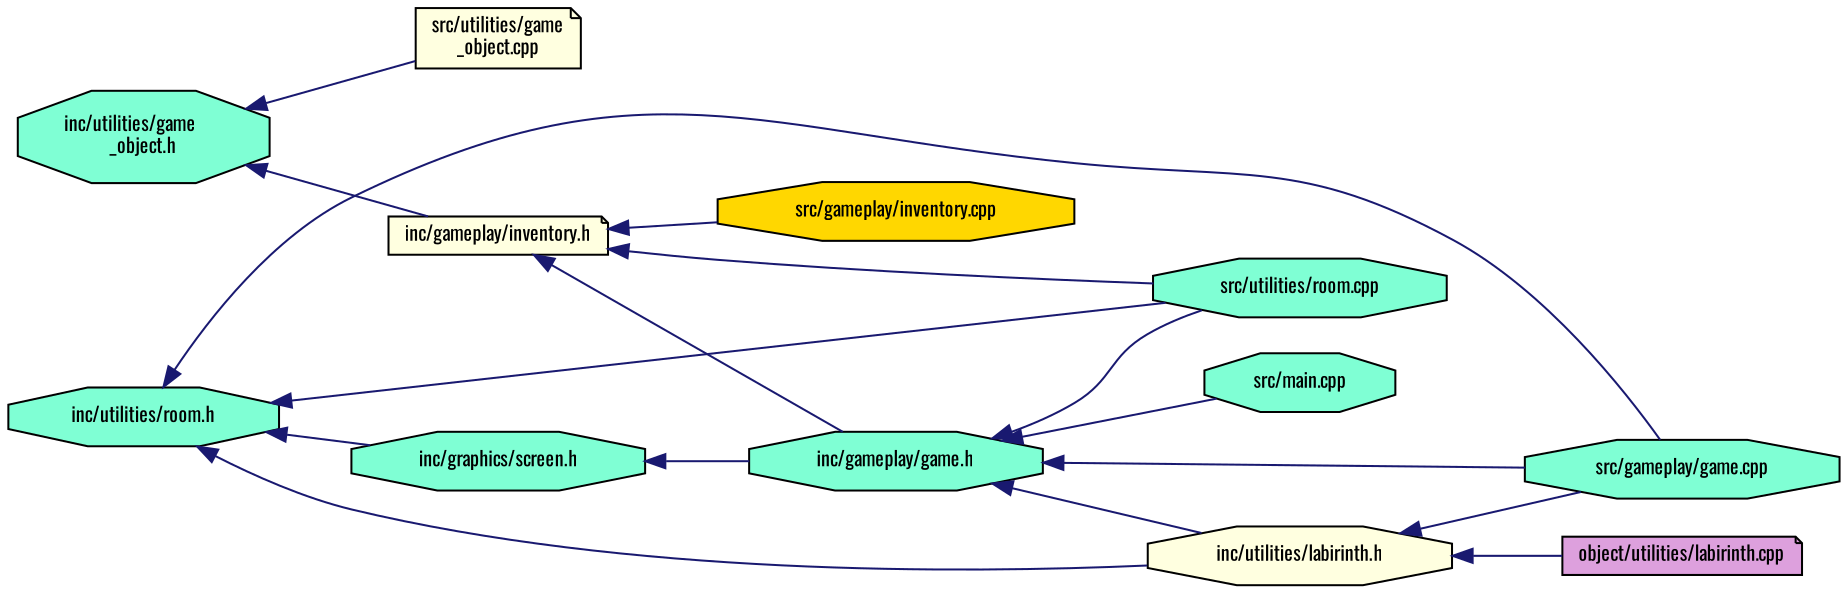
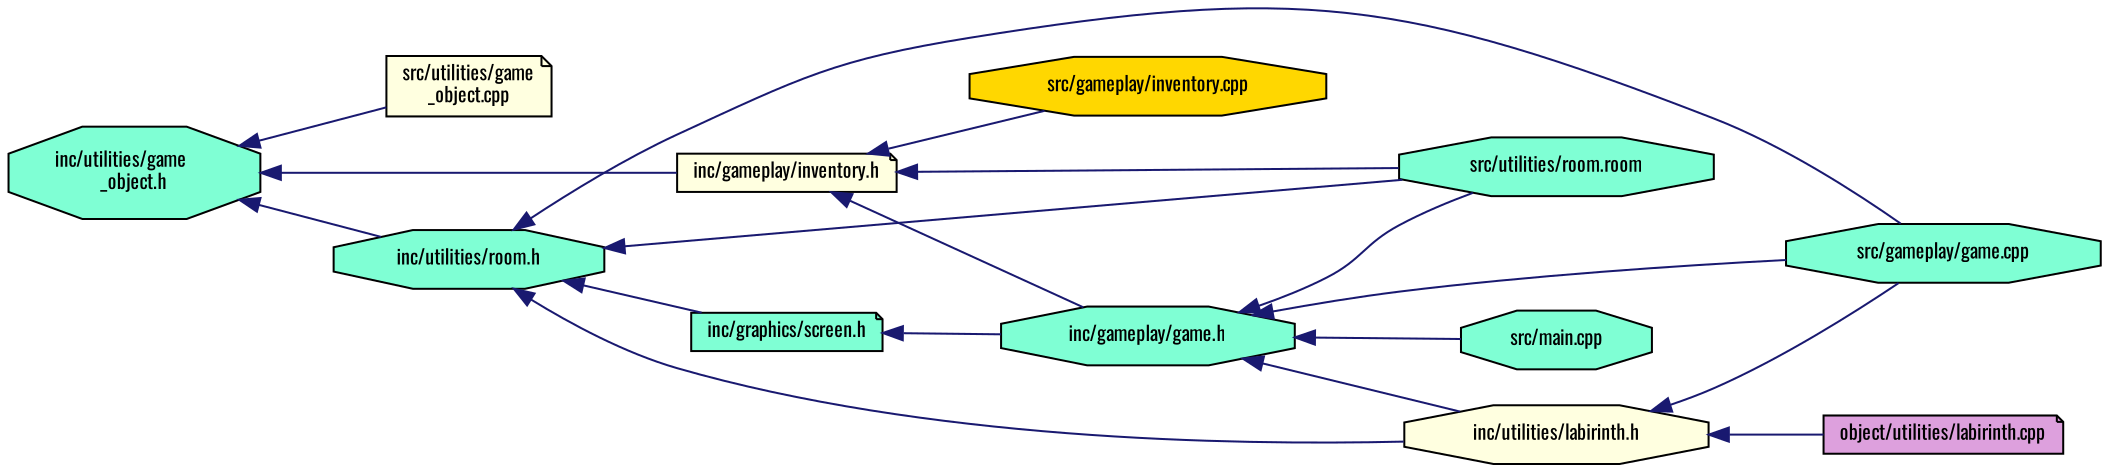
none -> (320, 221)
(1300, 288) -> (1556, 167)
(498, 461) -> (787, 332)
